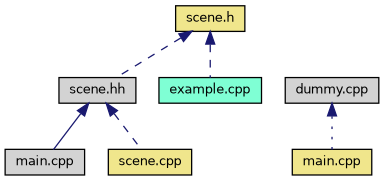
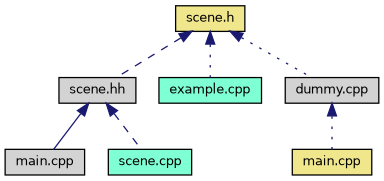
none -> (277, 58)
(210, 61) -> (210, 61)
(150, 162) -> (150, 162)
